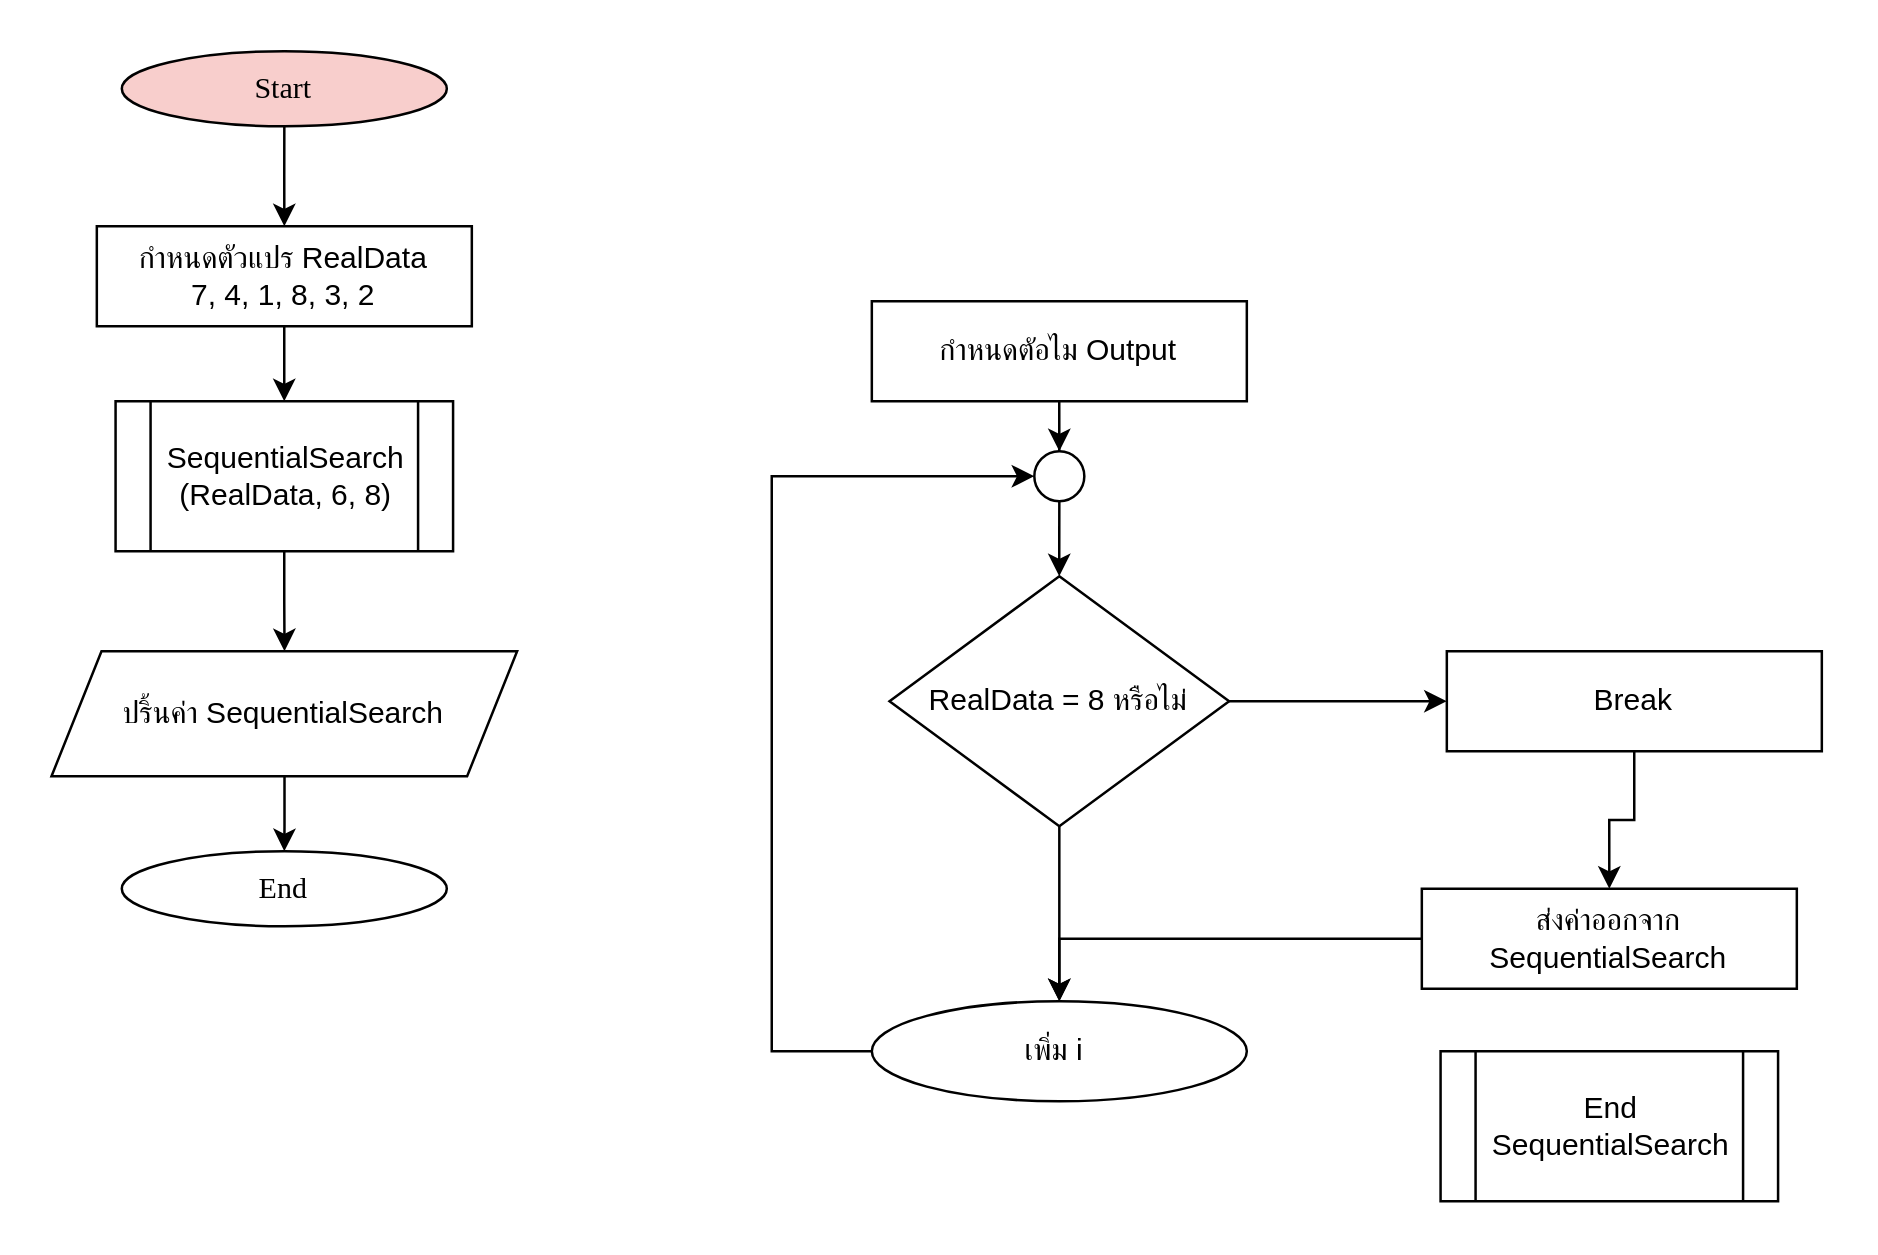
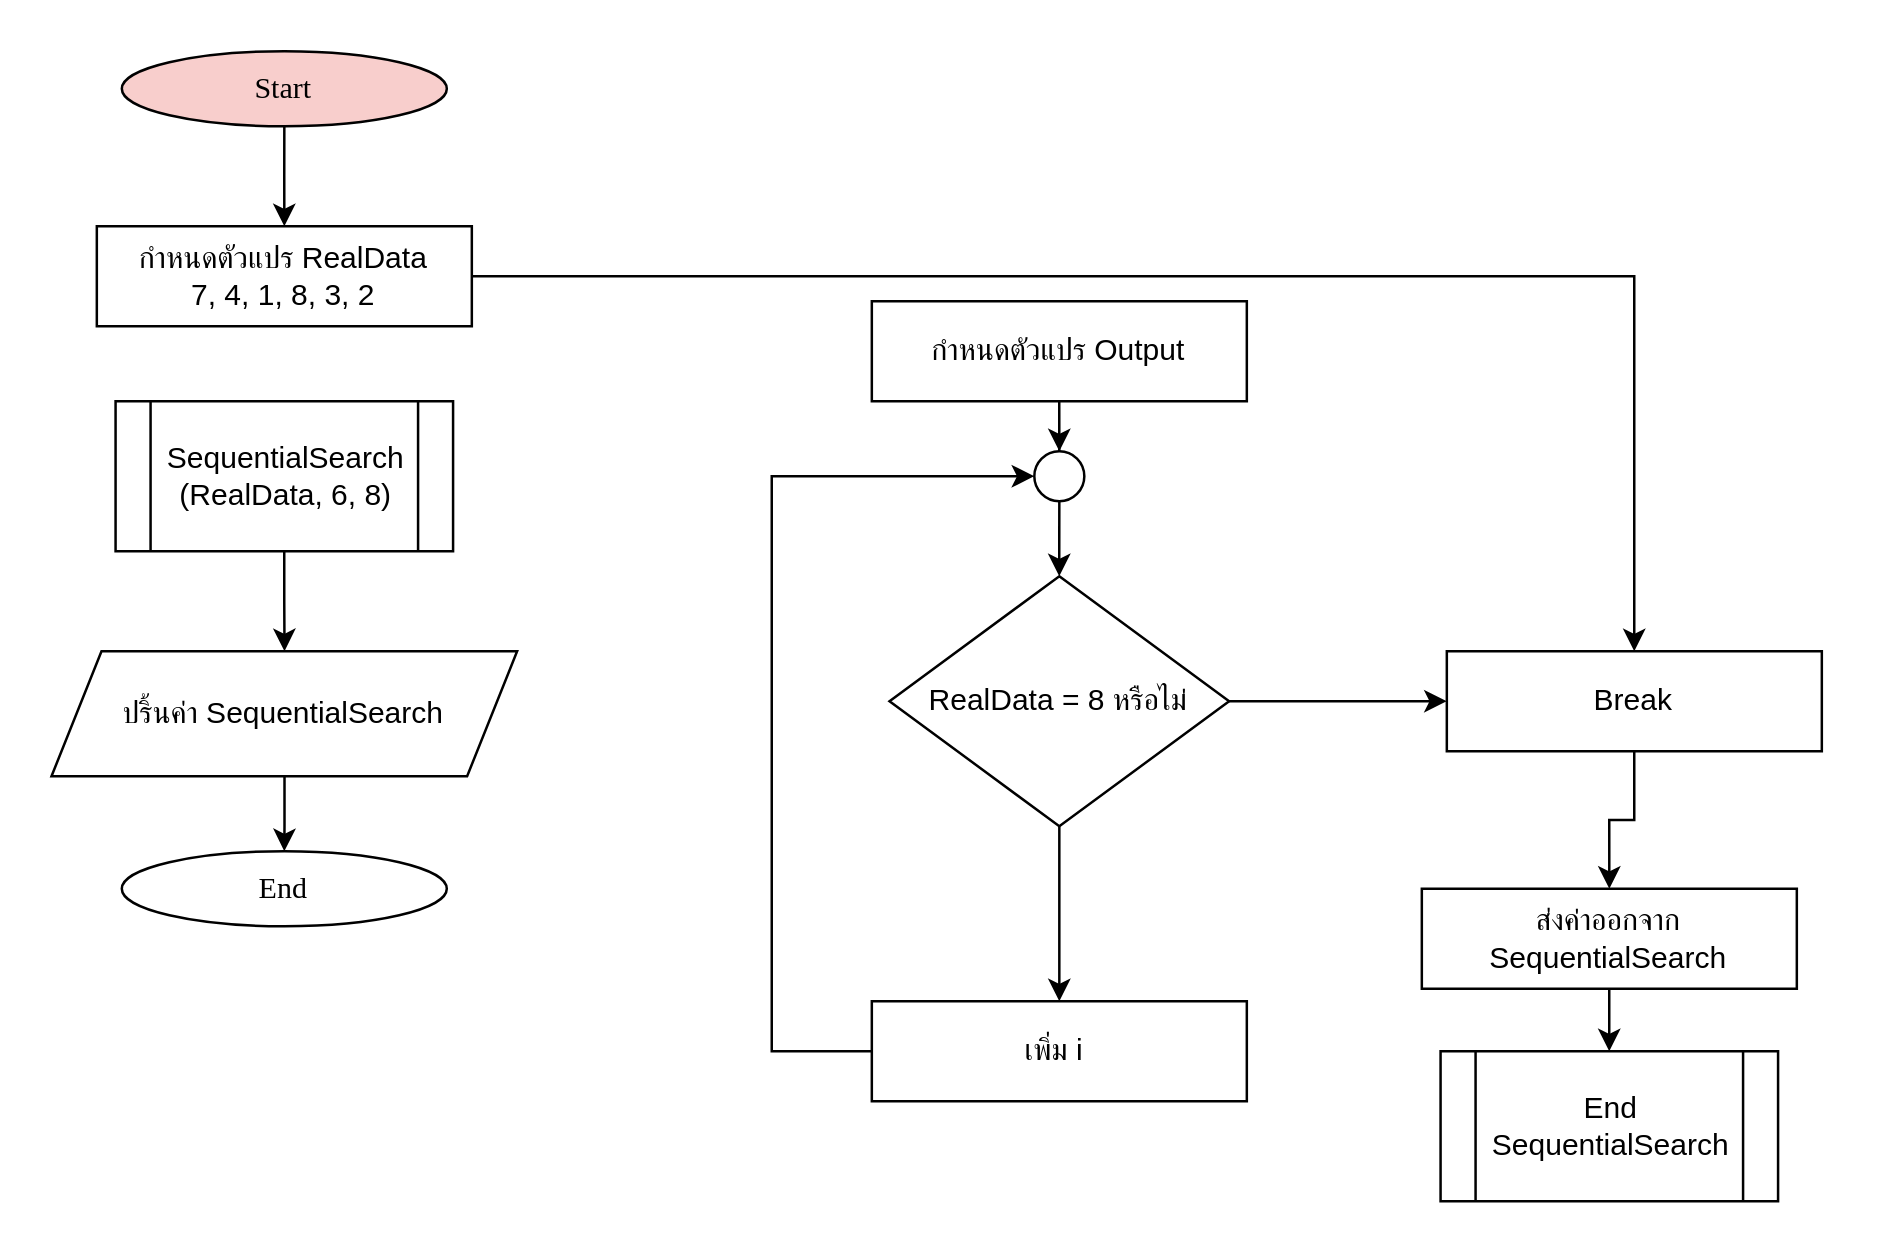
(1059, 351) -> (1059, 351)
(284, 372) -> (1232, 276)
(1243, 939) -> (1609, 1029)
(1059, 1051) -> (1059, 1051)
